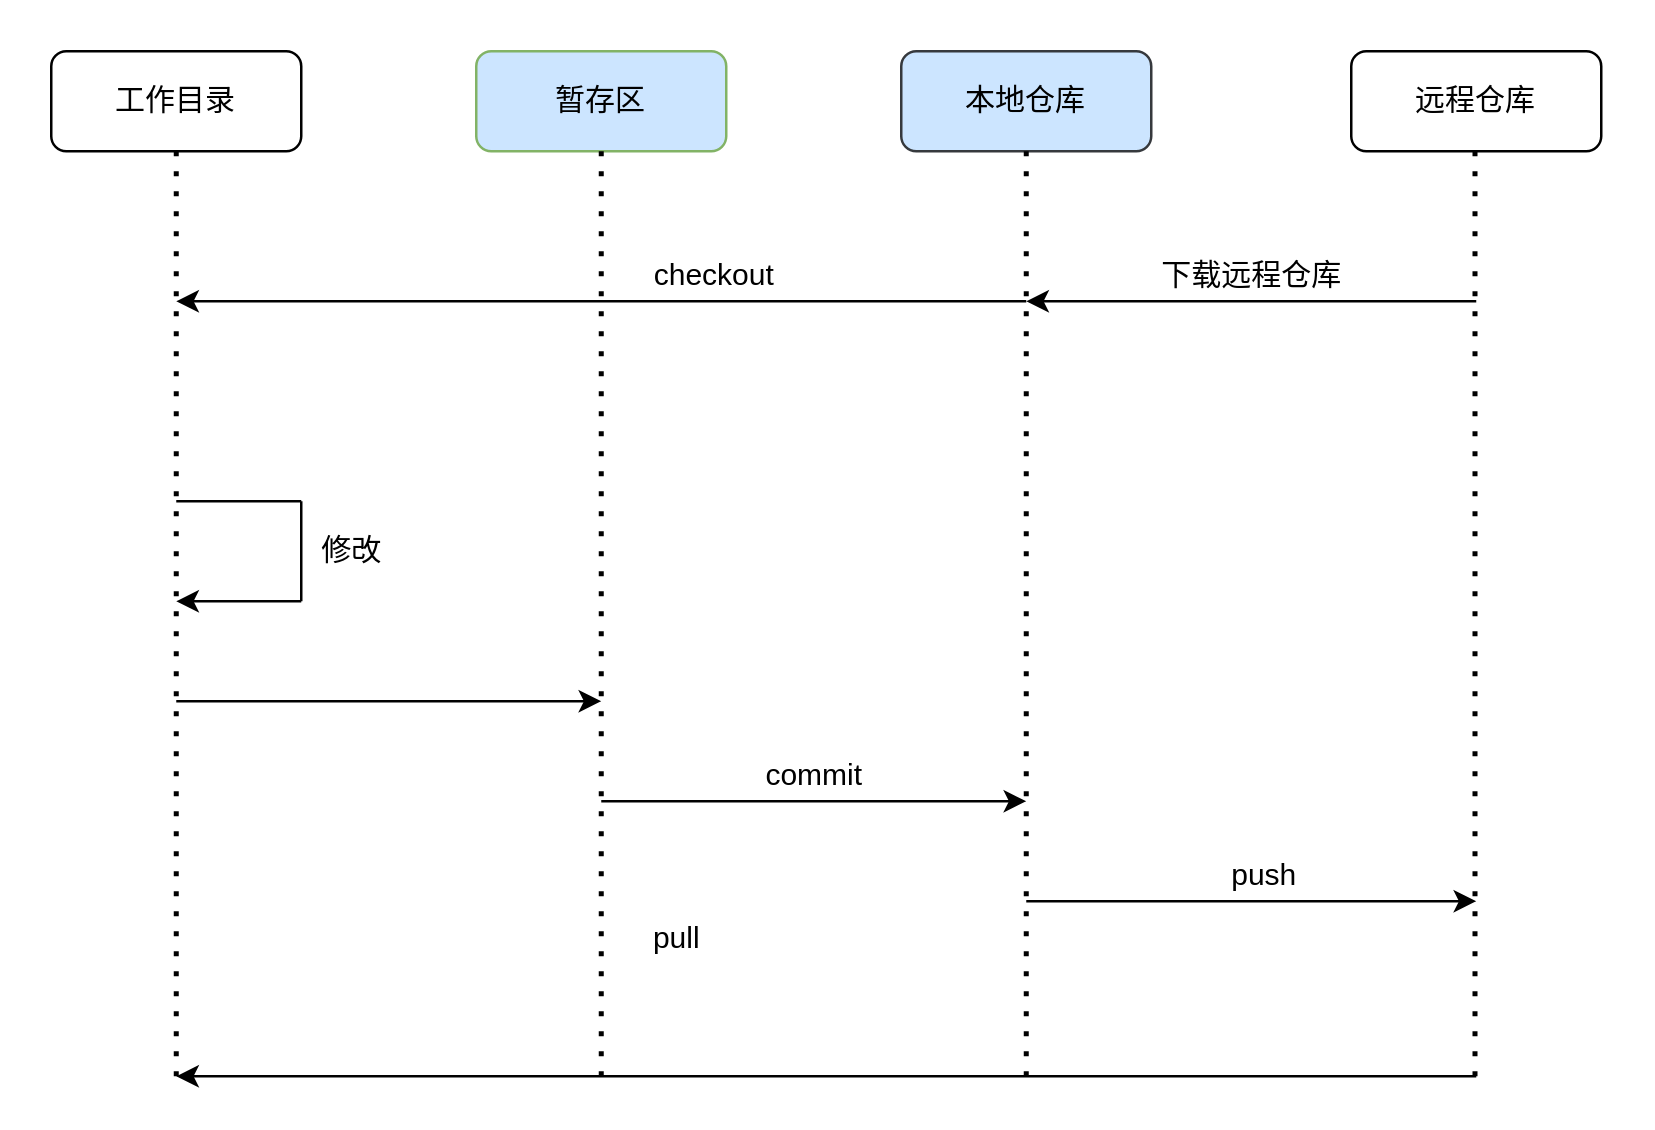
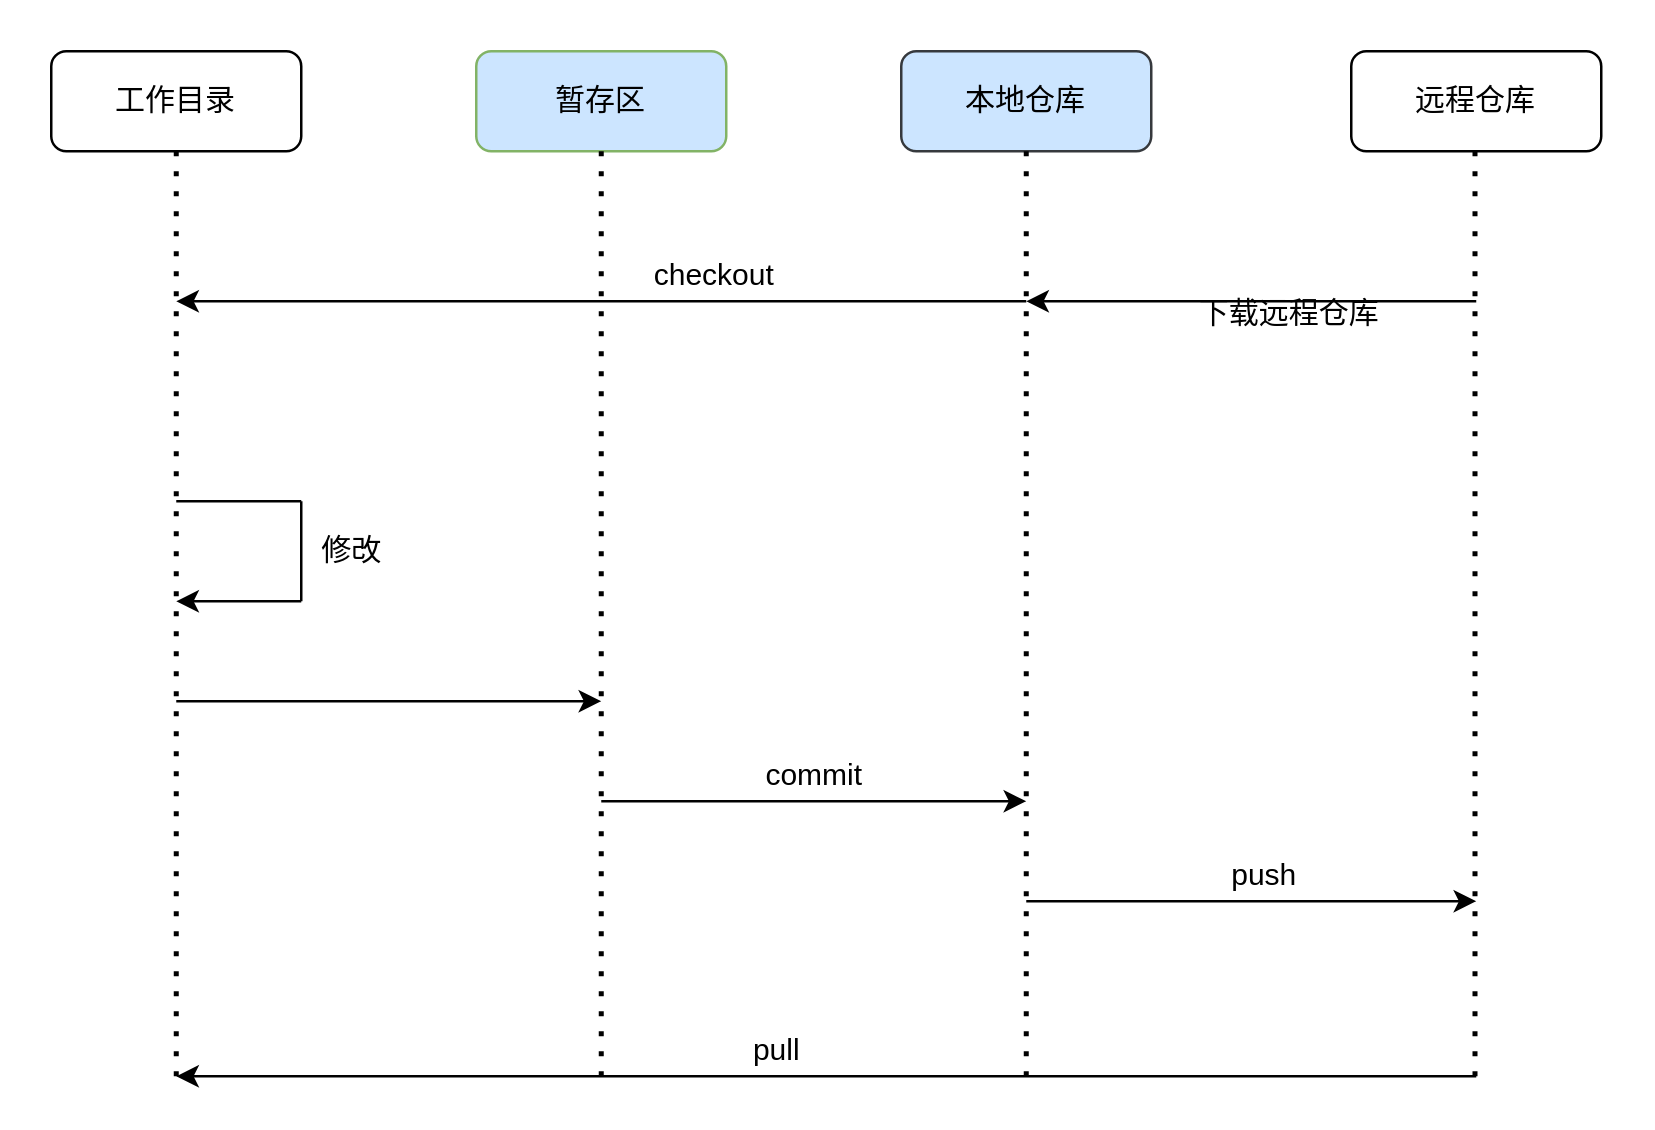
(1251, 276) -> (1289, 314)
(676, 939) -> (776, 1051)
